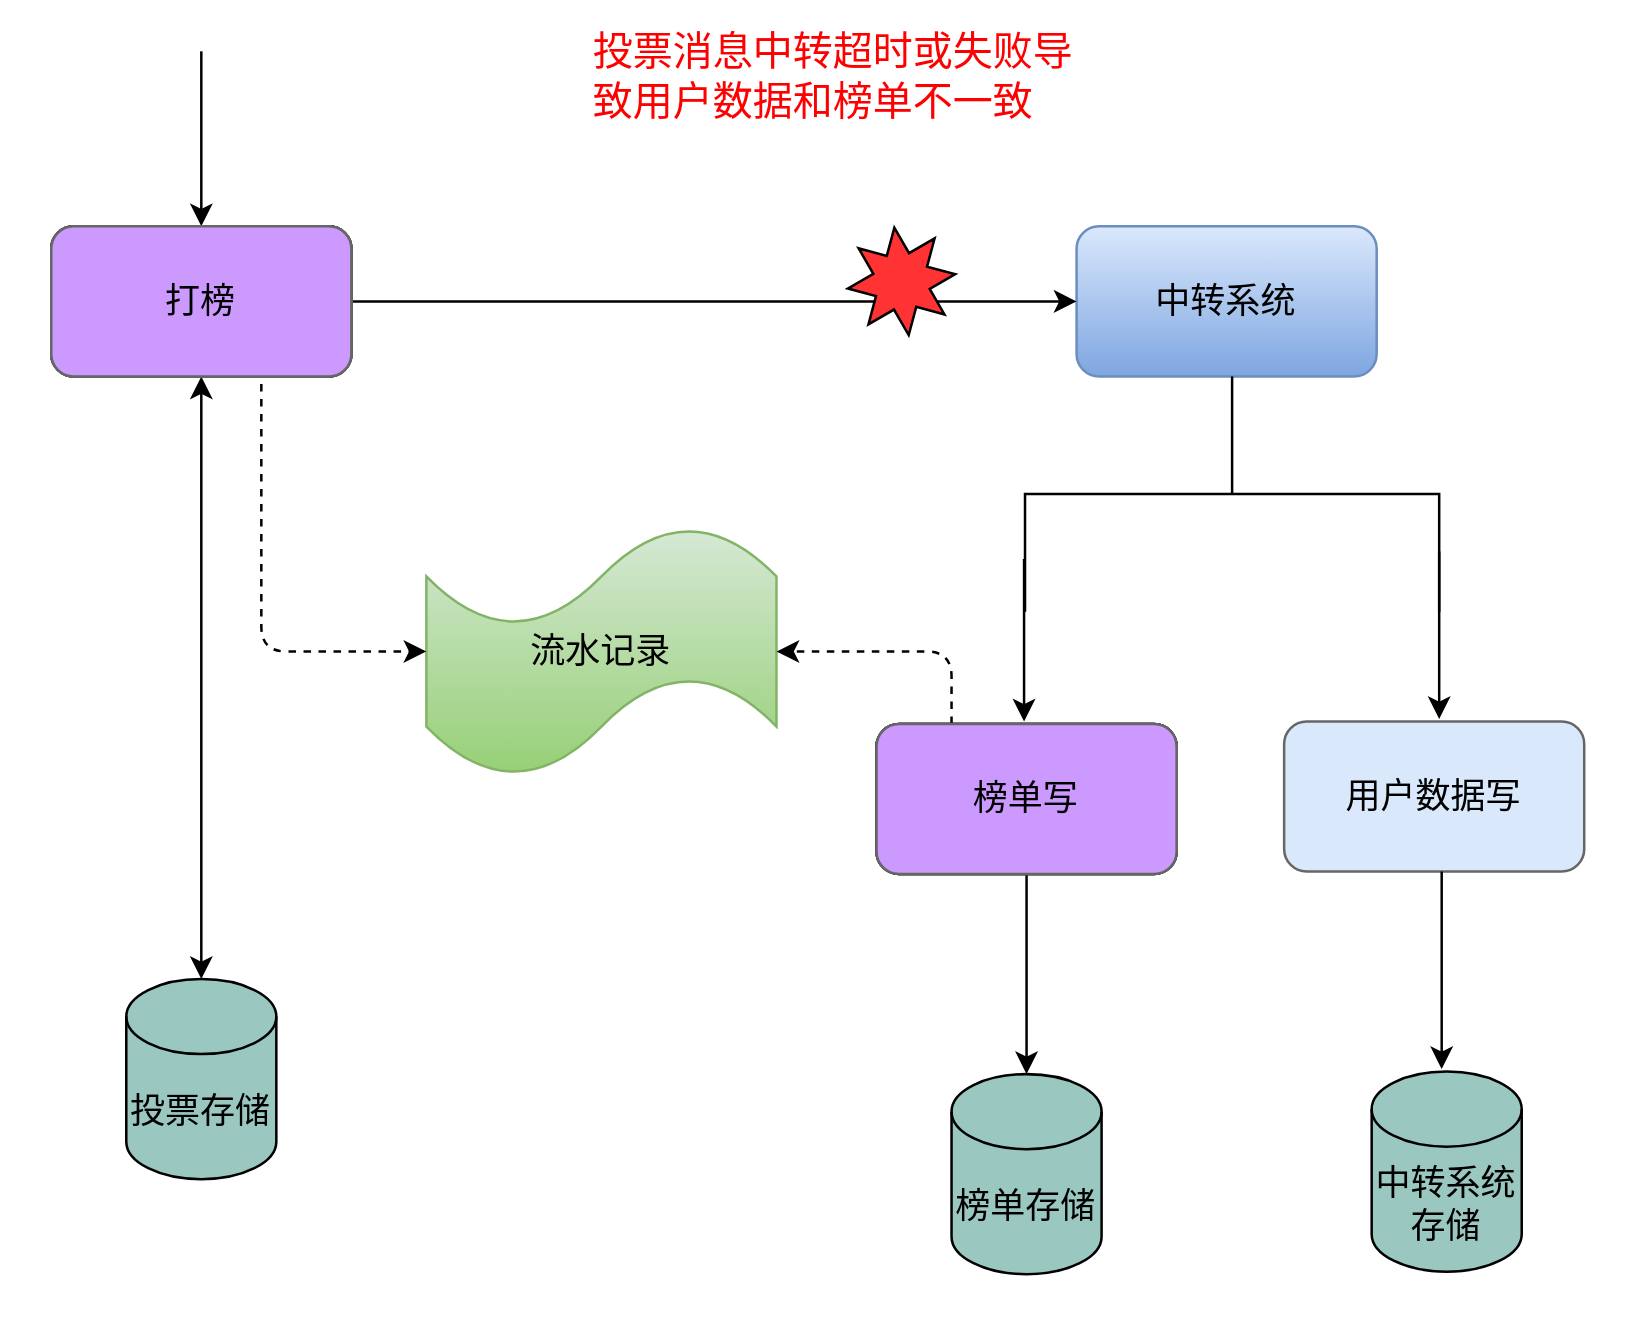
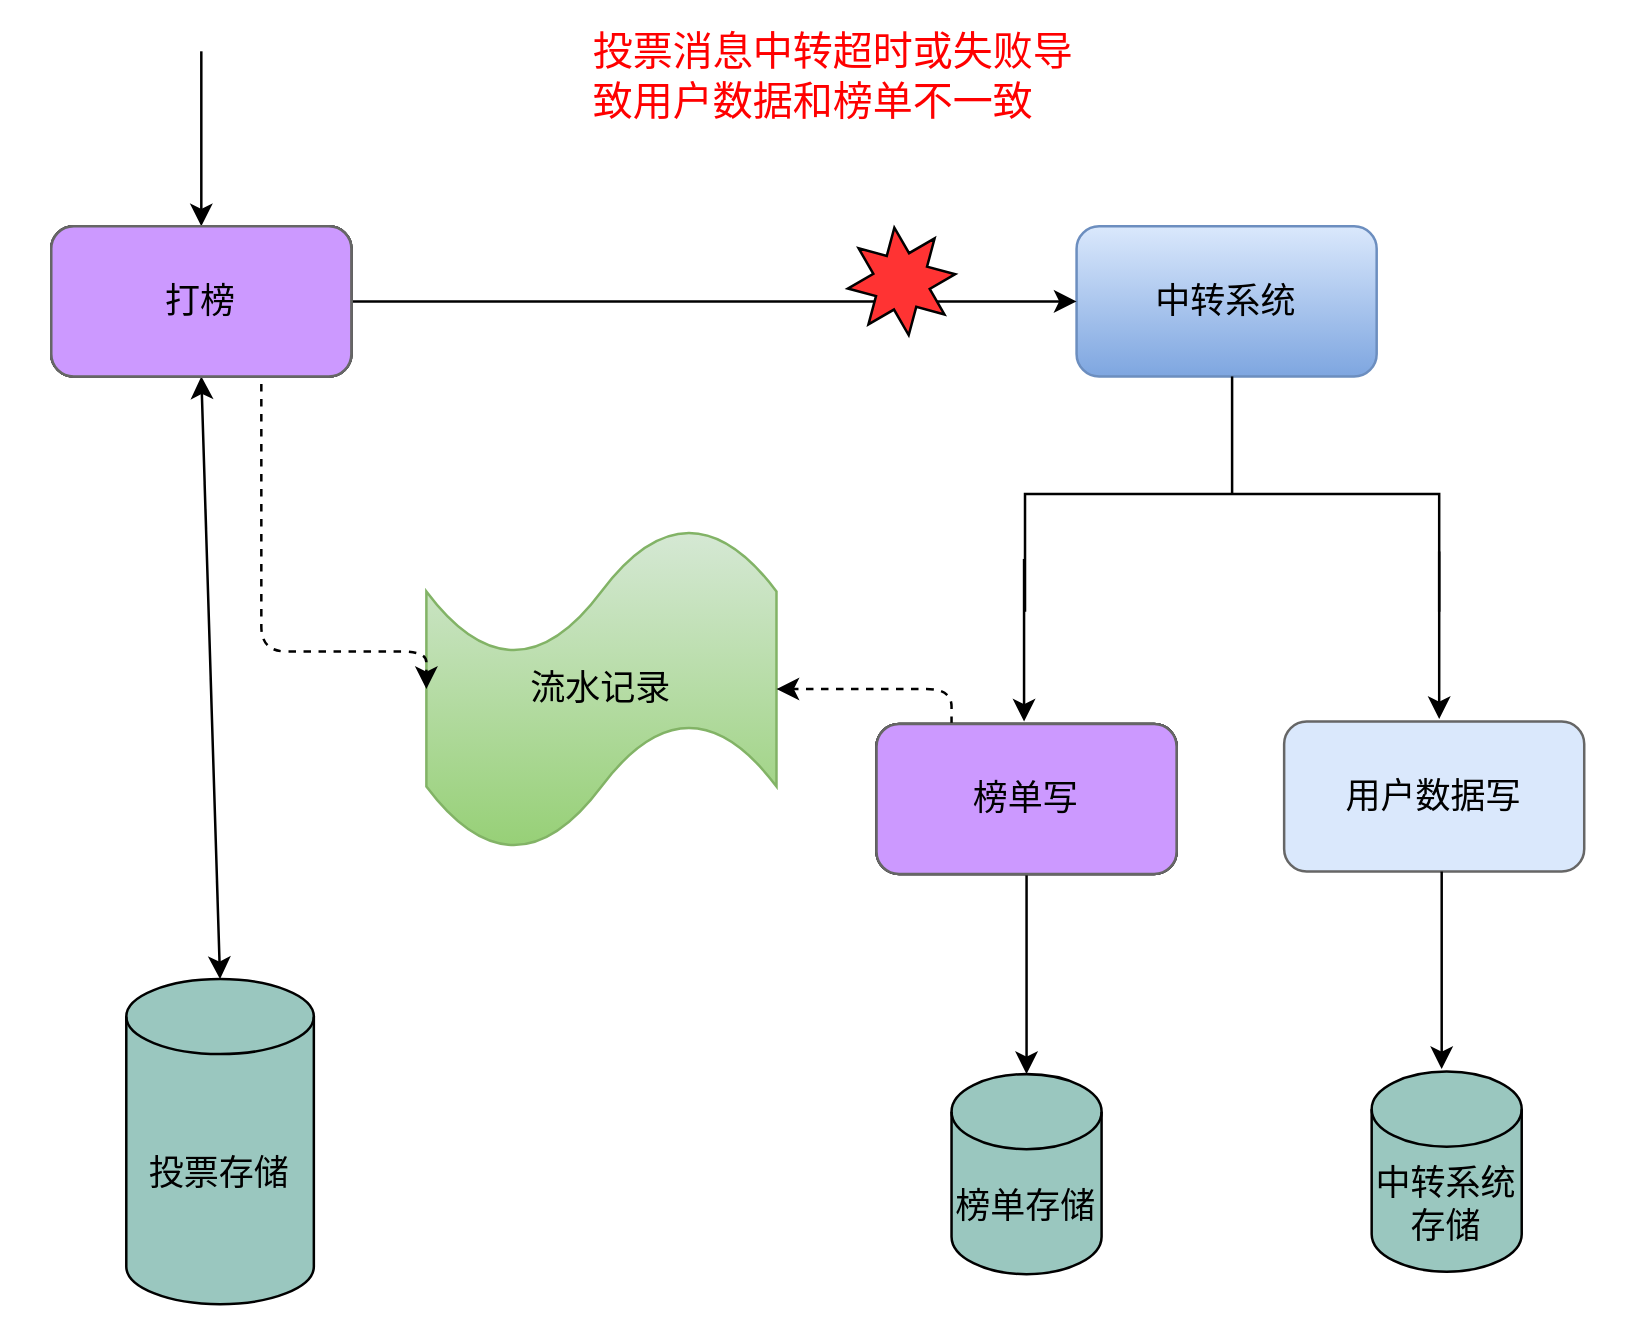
(601, 651) -> (601, 689)
(201, 1079) -> (220, 1141)
